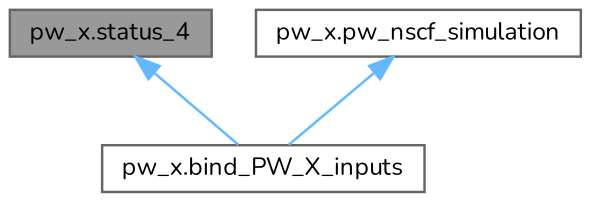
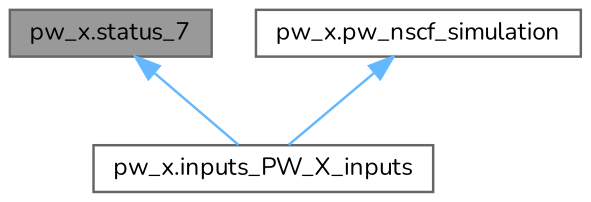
(111, 33) -> (111, 33)
(263, 169) -> (263, 169)
